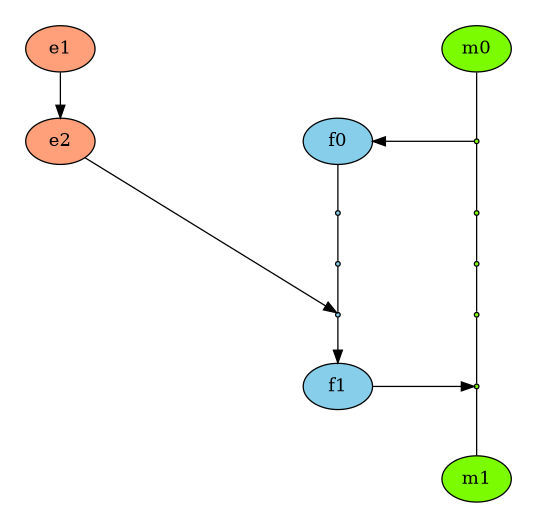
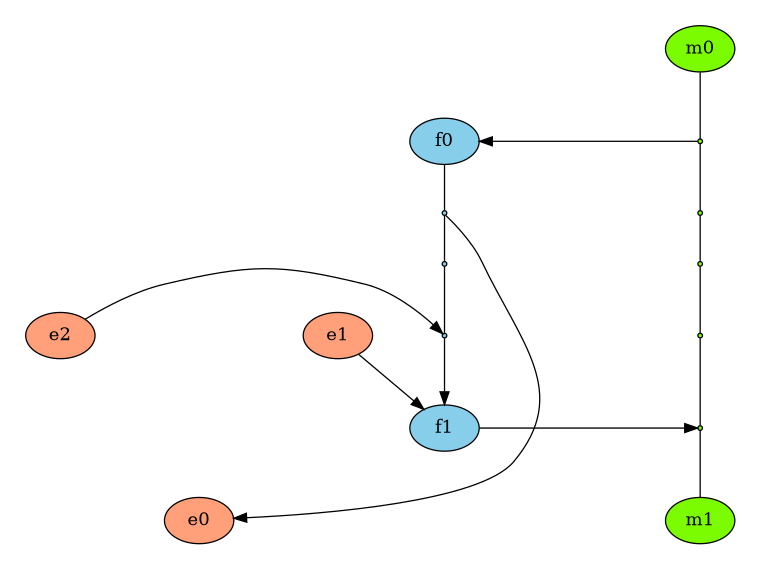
(60, 89) -> (391, 381)
none -> (199, 521)
